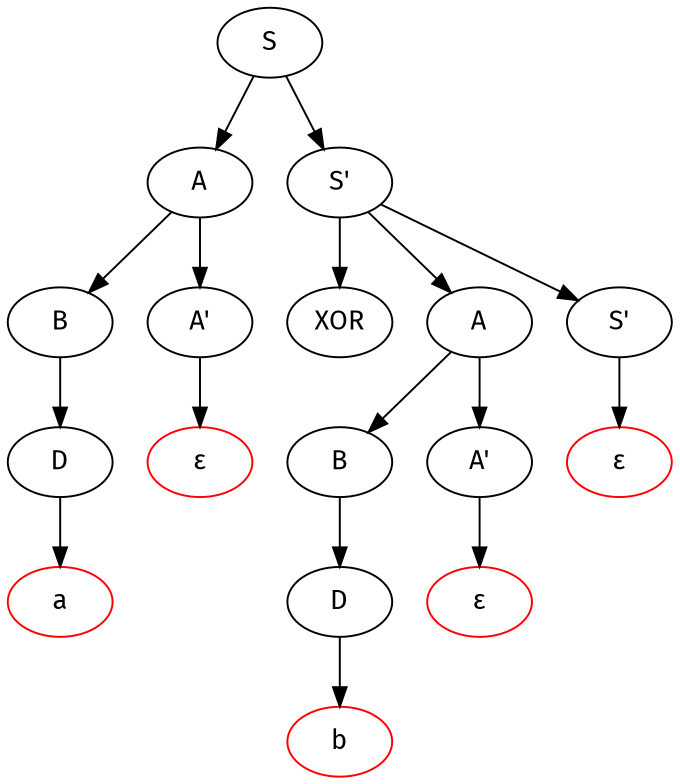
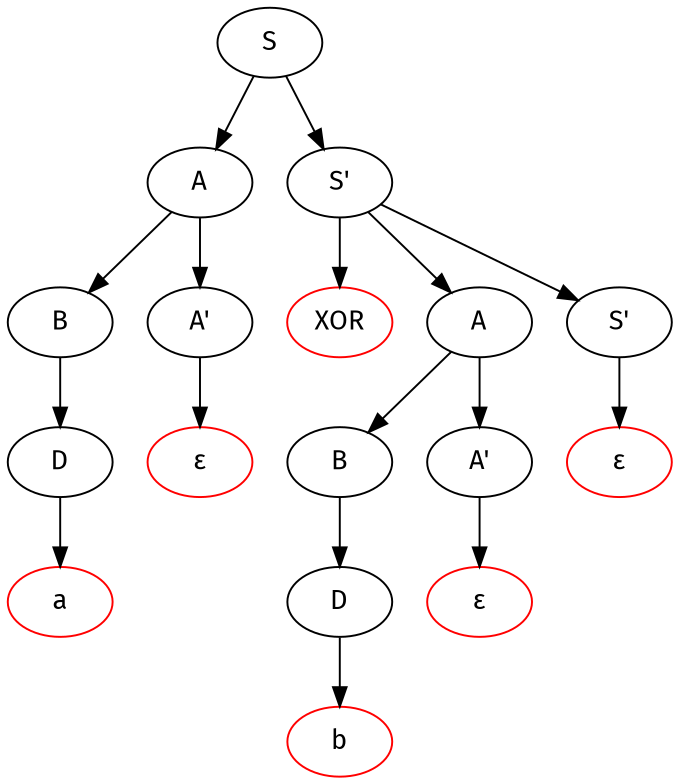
(340, 322) -> (340, 322)
